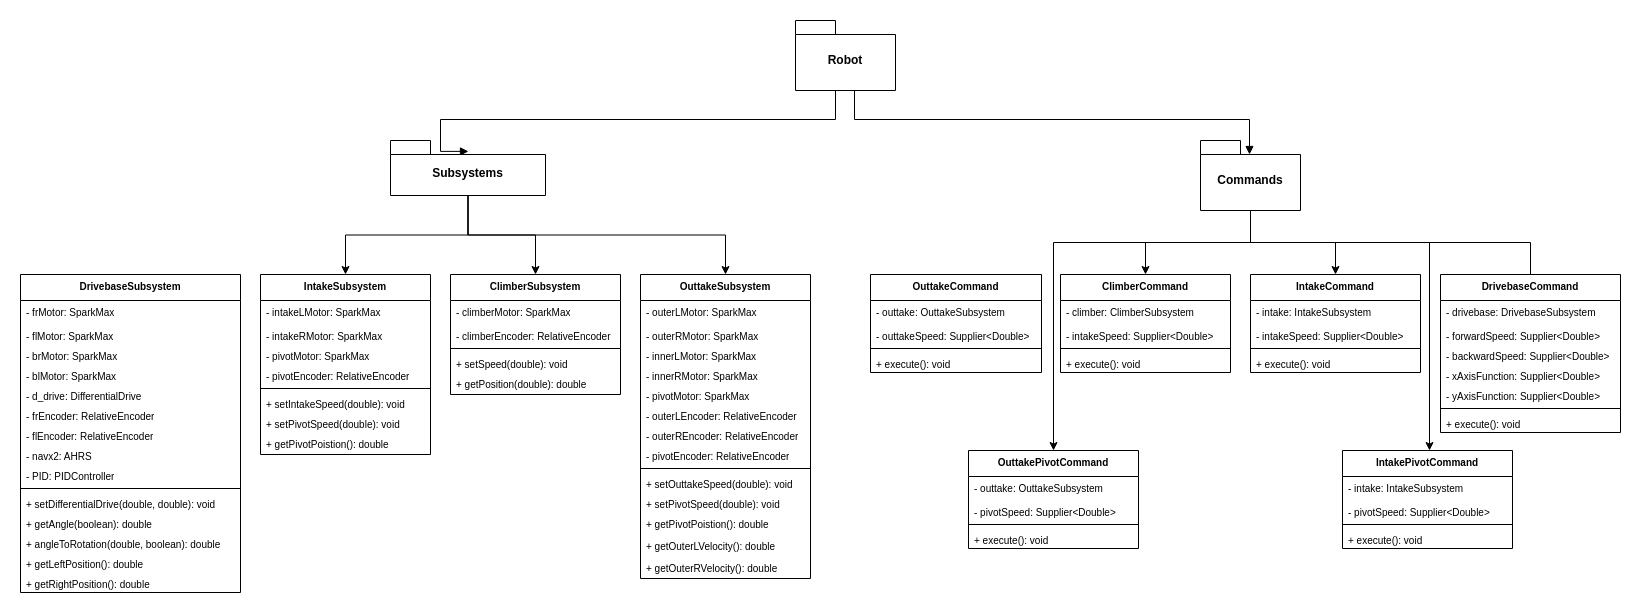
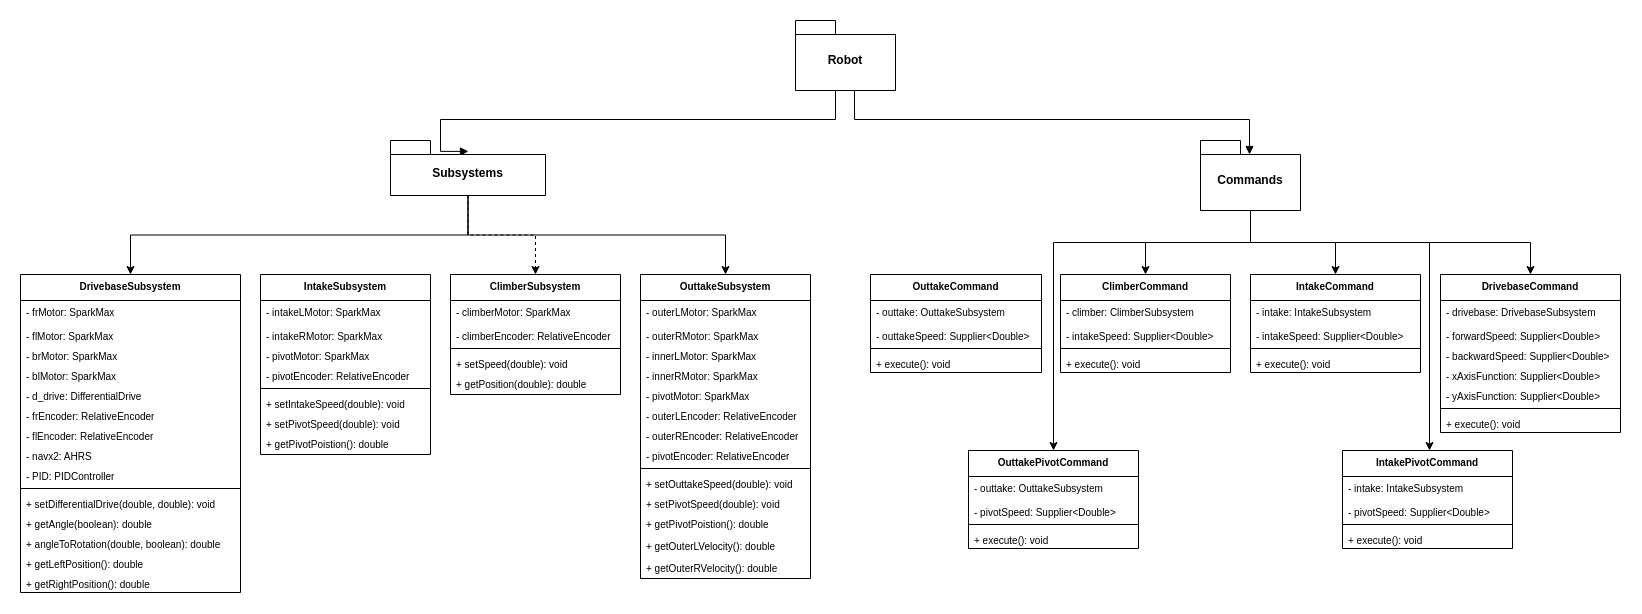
none -> (221, 235)
(346, 252) -> none
(536, 252) -> (536, 252)
(1531, 269) -> (1531, 266)
